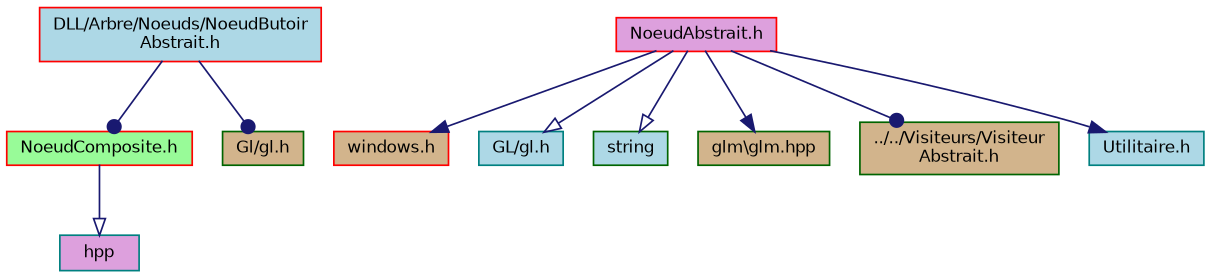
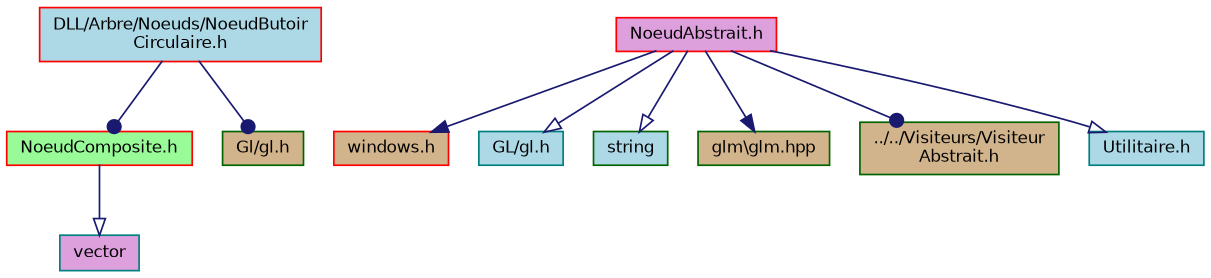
(180, 35) -> (180, 35)
(931, 86) -> (931, 86)
(99, 253) -> (99, 253)
